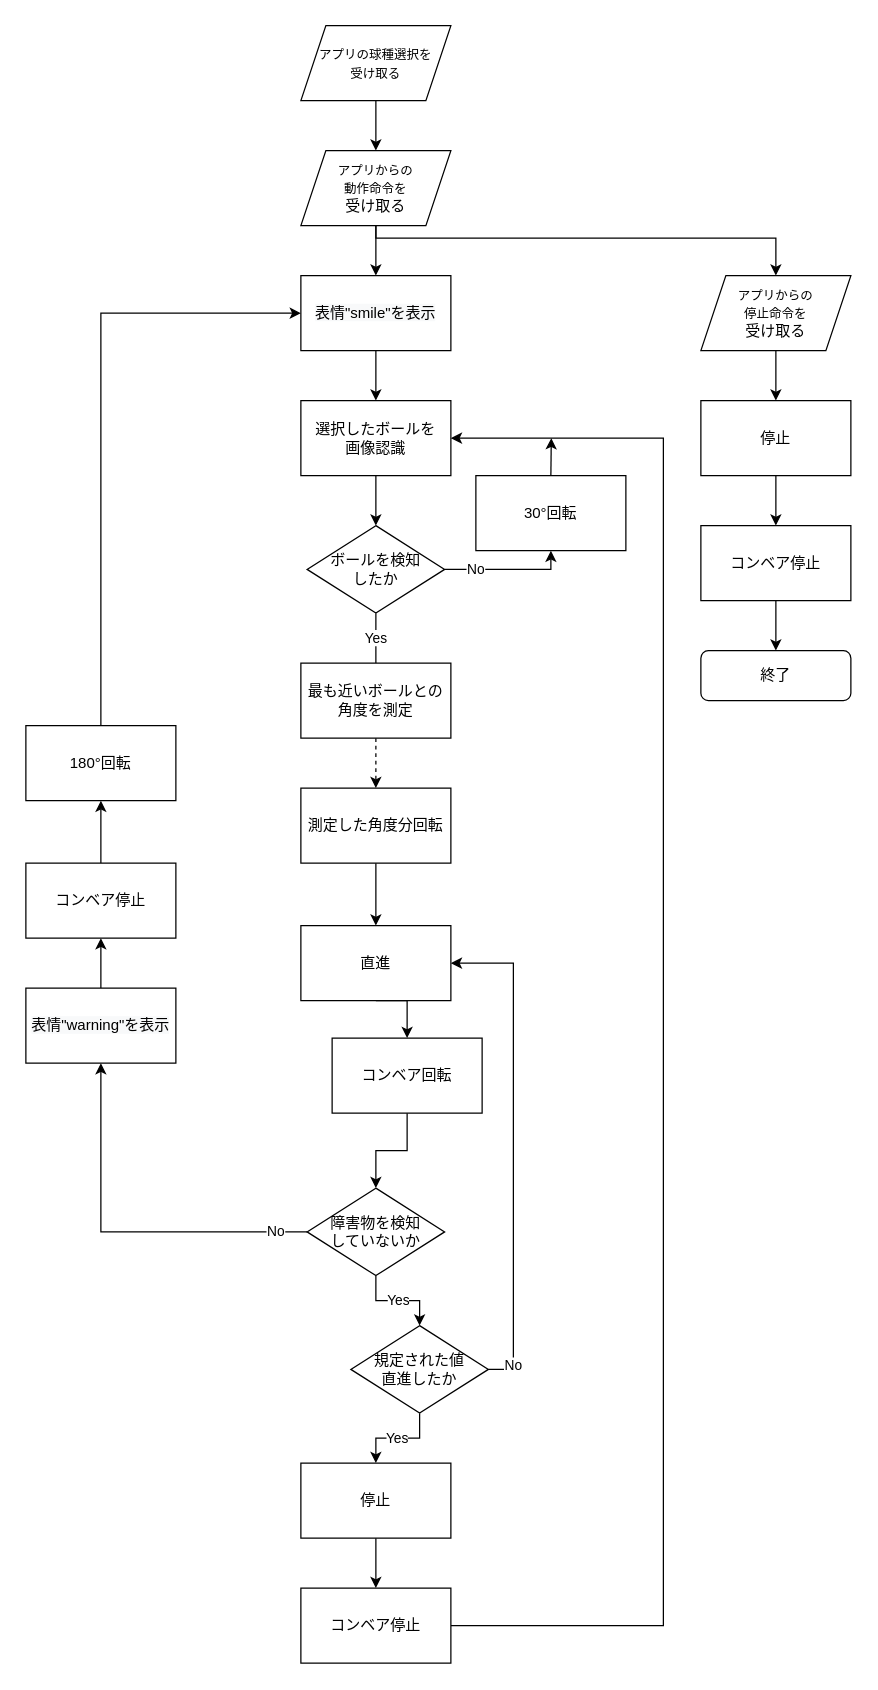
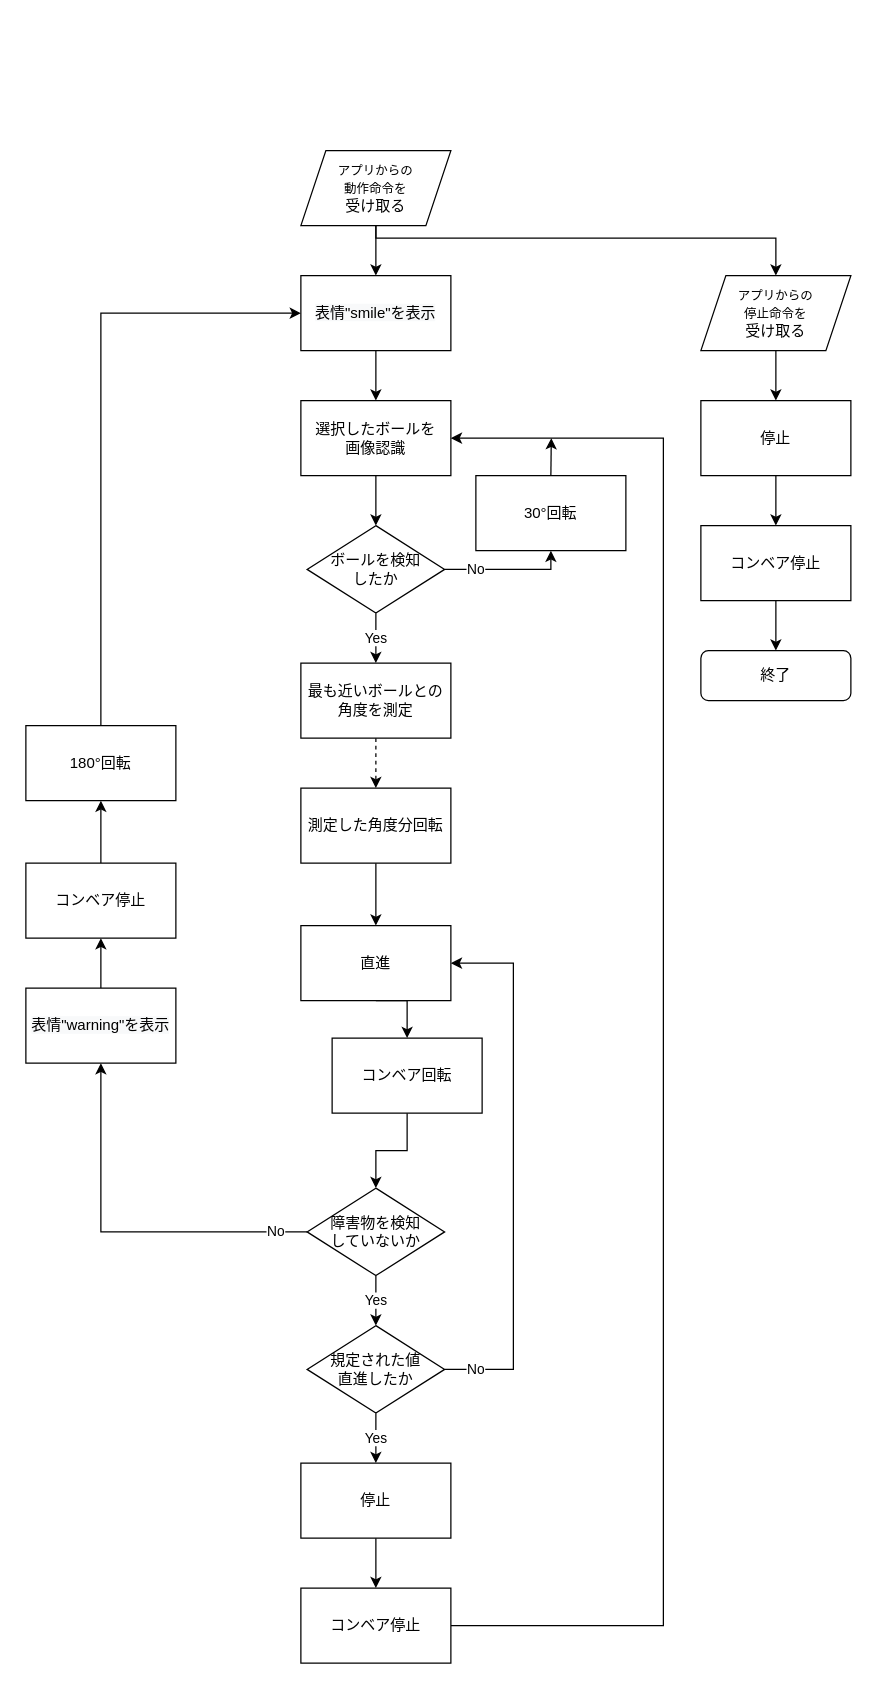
(376, 63) -> none
(376, 122) -> none
(376, 656) -> (376, 653)
(419, 1369) -> (376, 1369)
